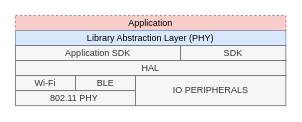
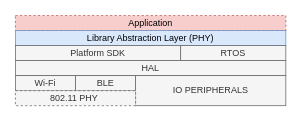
(98, 53) -> (98, 53)
(233, 53) -> (233, 53)
(75, 98) -> (75, 98)
